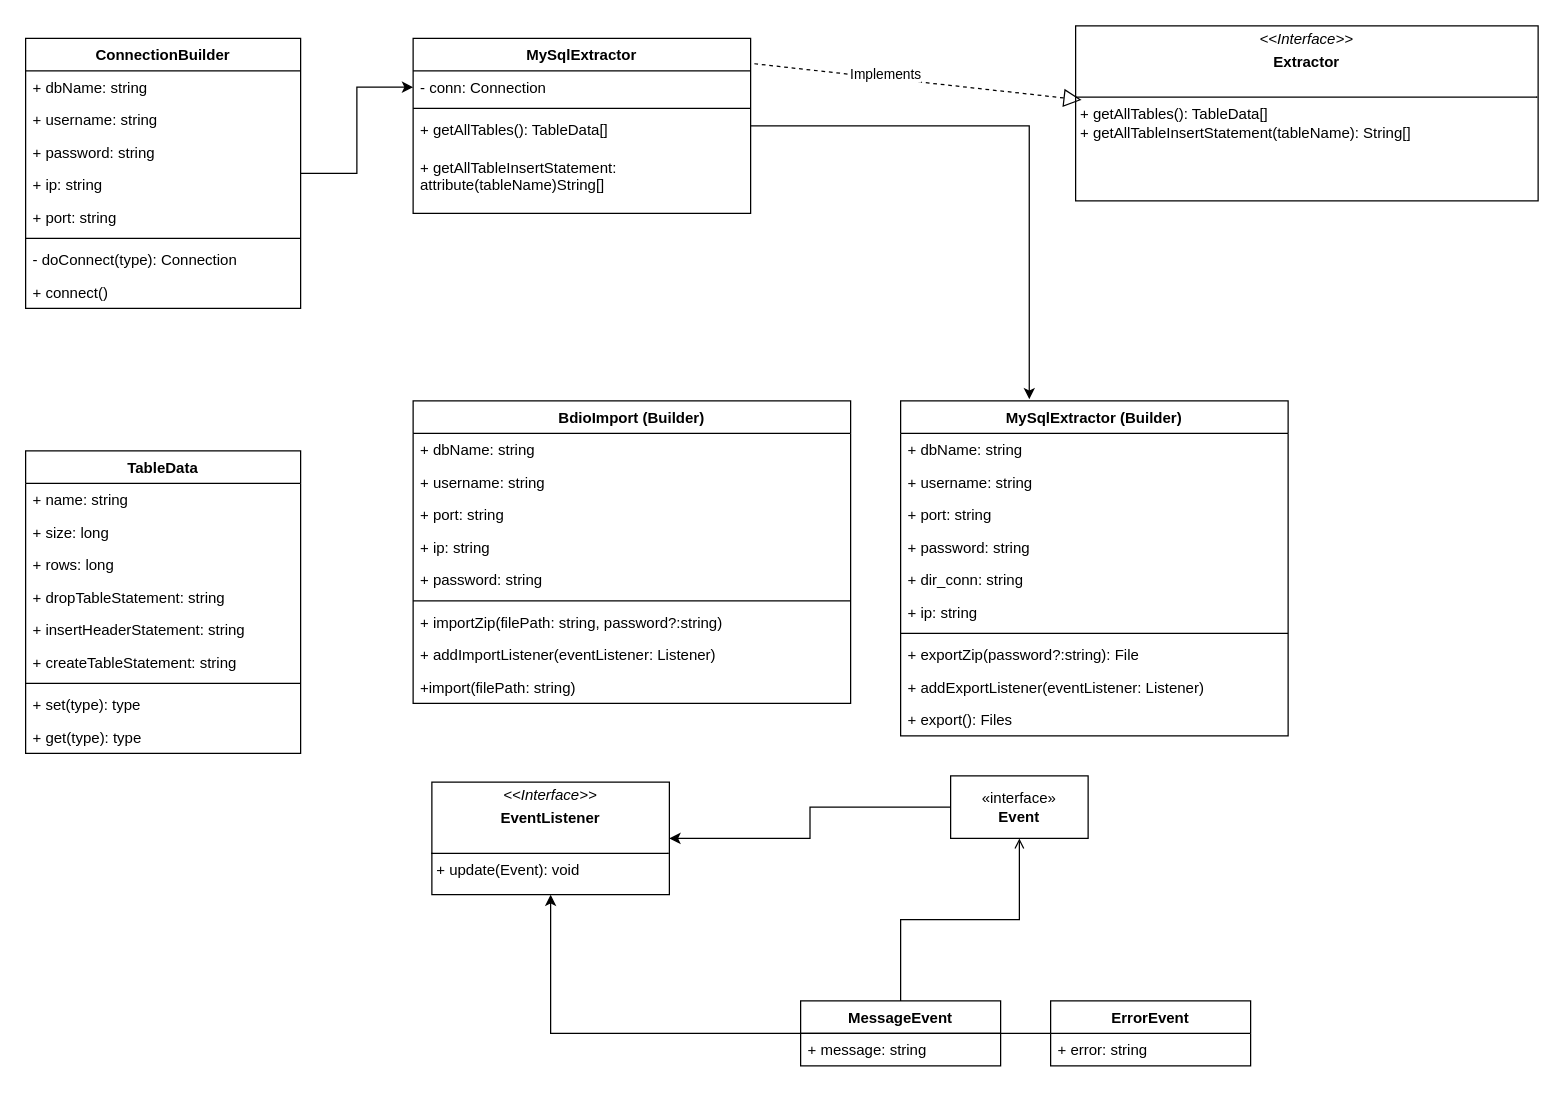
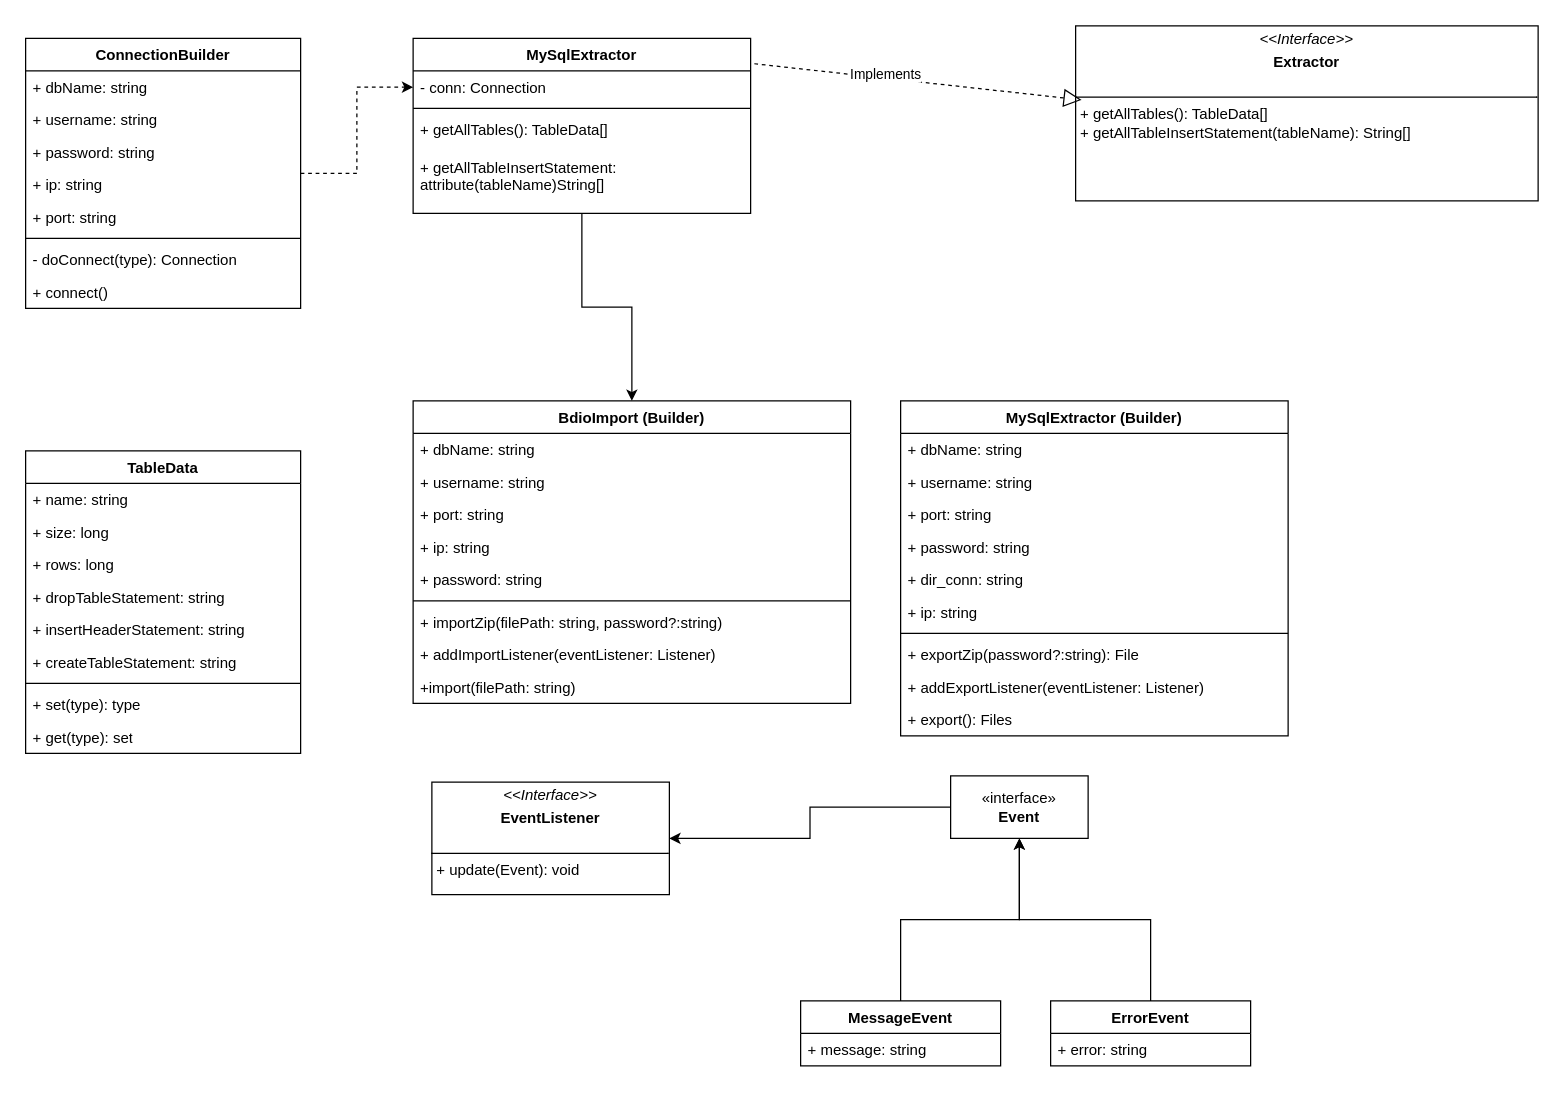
(1023, 126) -> none
(357, 135) -> (357, 135)
none -> (604, 307)
(99, 738) -> (94, 738)
(1019, 843) -> (1016, 919)
(610, 1033) -> (1127, 919)
